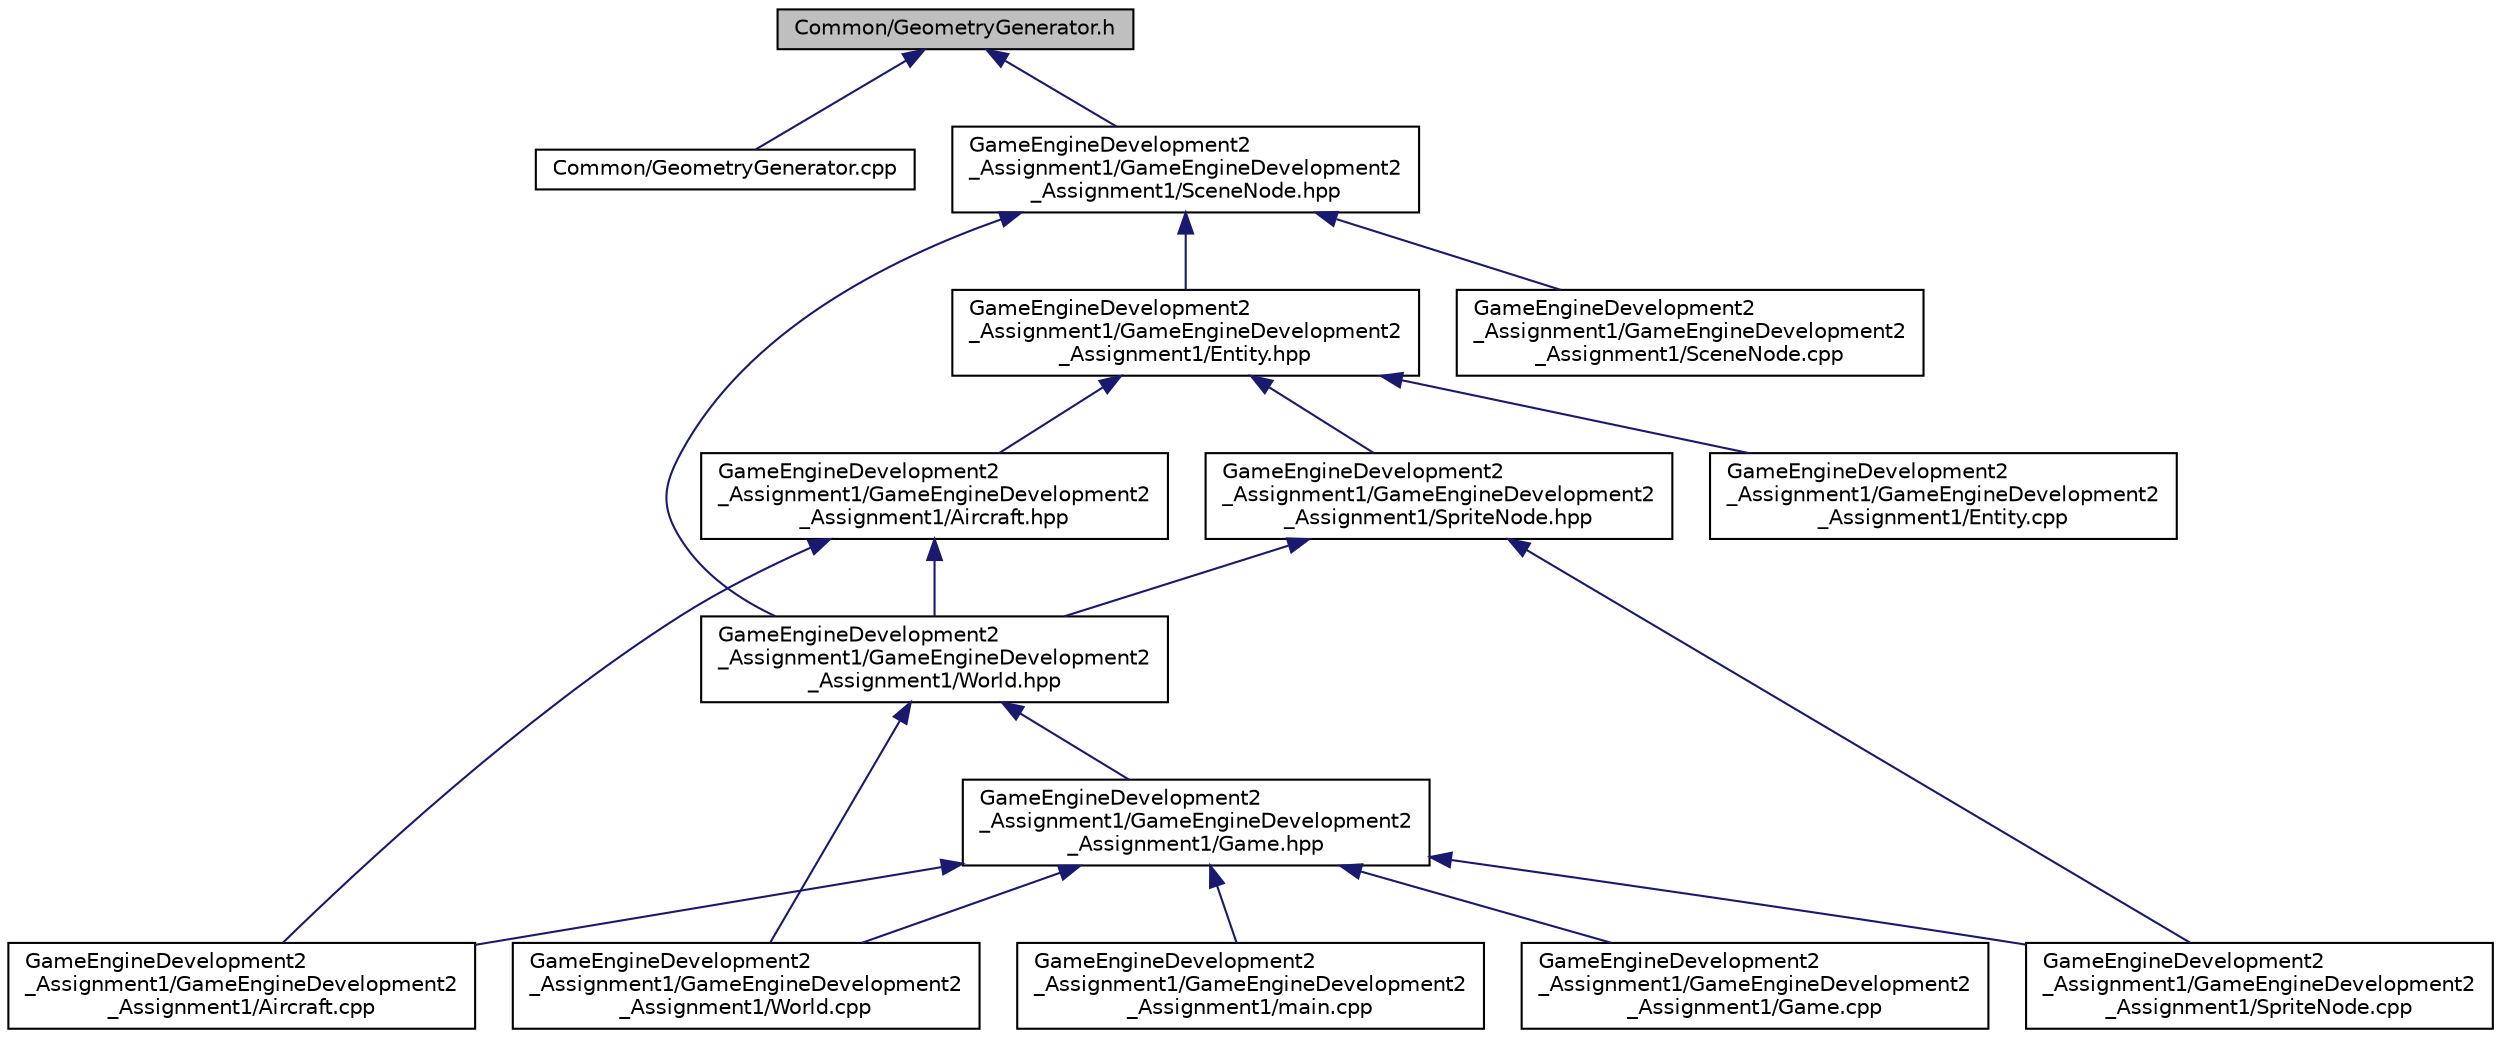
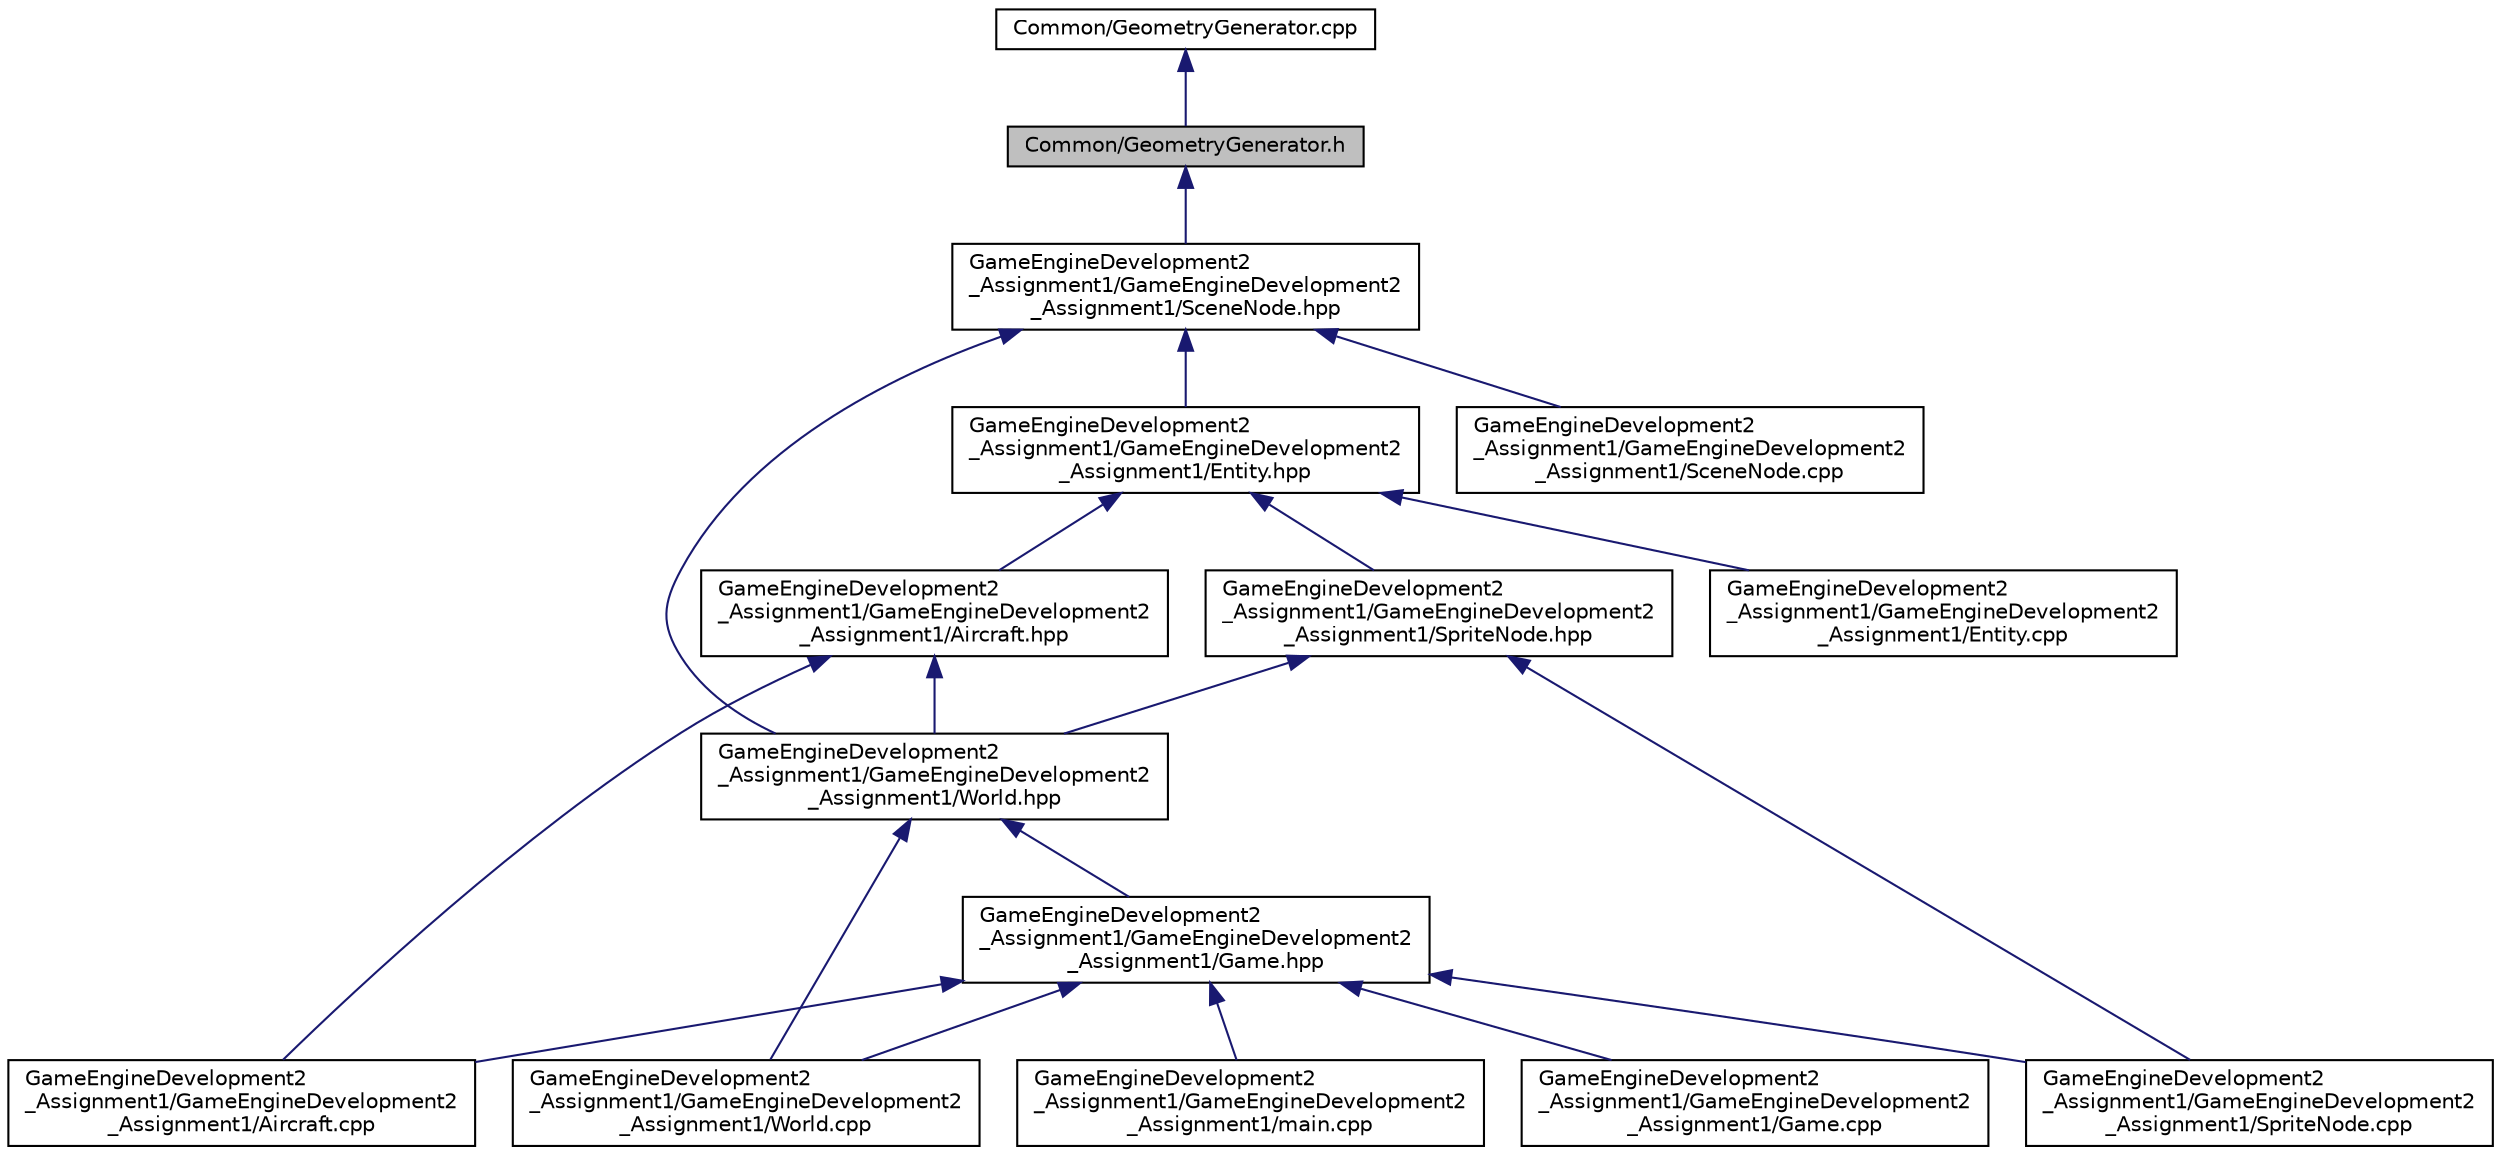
(831, 105) -> (1186, 99)
